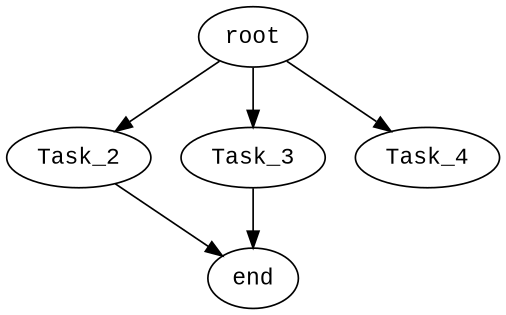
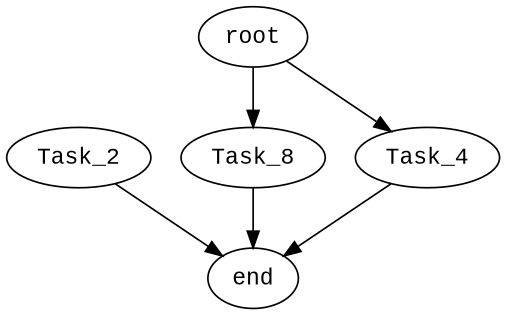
(175, 91) -> none
(253, 158) -> (253, 158)
none -> (344, 215)
